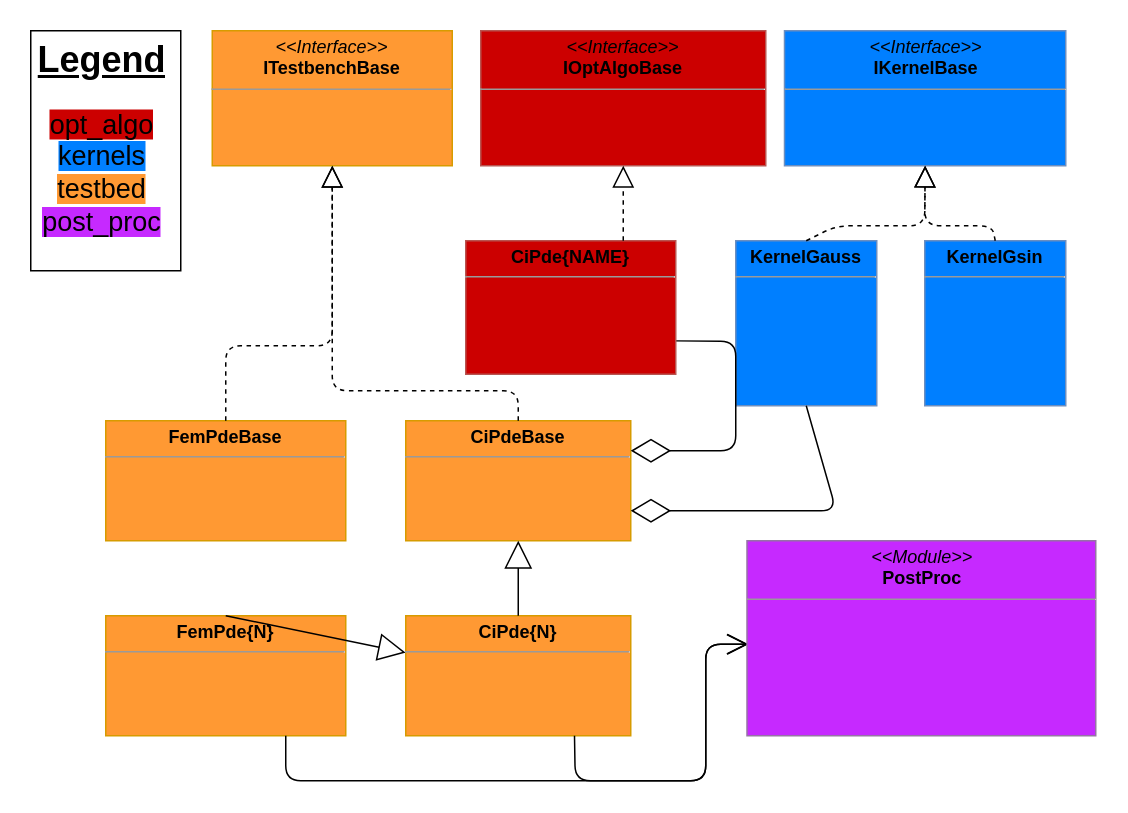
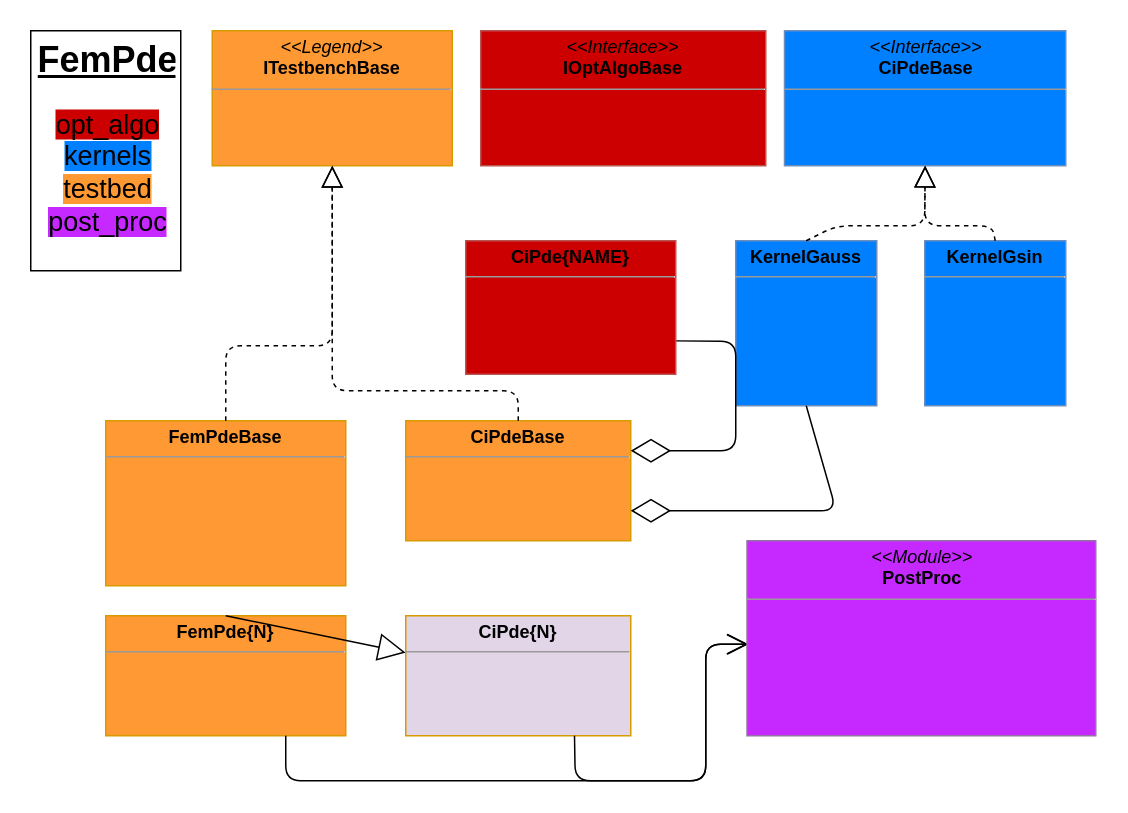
(283, 52) -> (283, 52)
(851, 52) -> (851, 52)
(84, 70) -> (84, 70)
(623, 214) -> none
(226, 481) -> (226, 503)
(518, 592) -> none
(518, 676) -> (518, 676)
